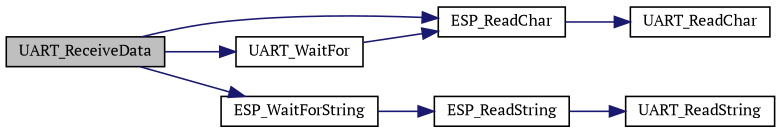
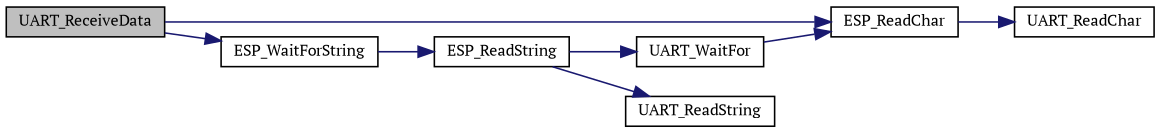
(192, 52) -> (595, 52)
